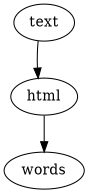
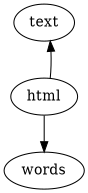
(37, 54) -> (51, 65)
